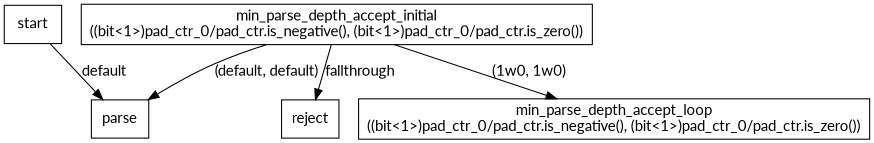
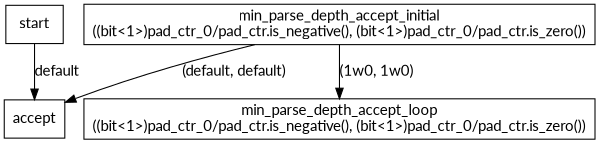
(120, 119) -> (35, 119)
(310, 119) -> none
